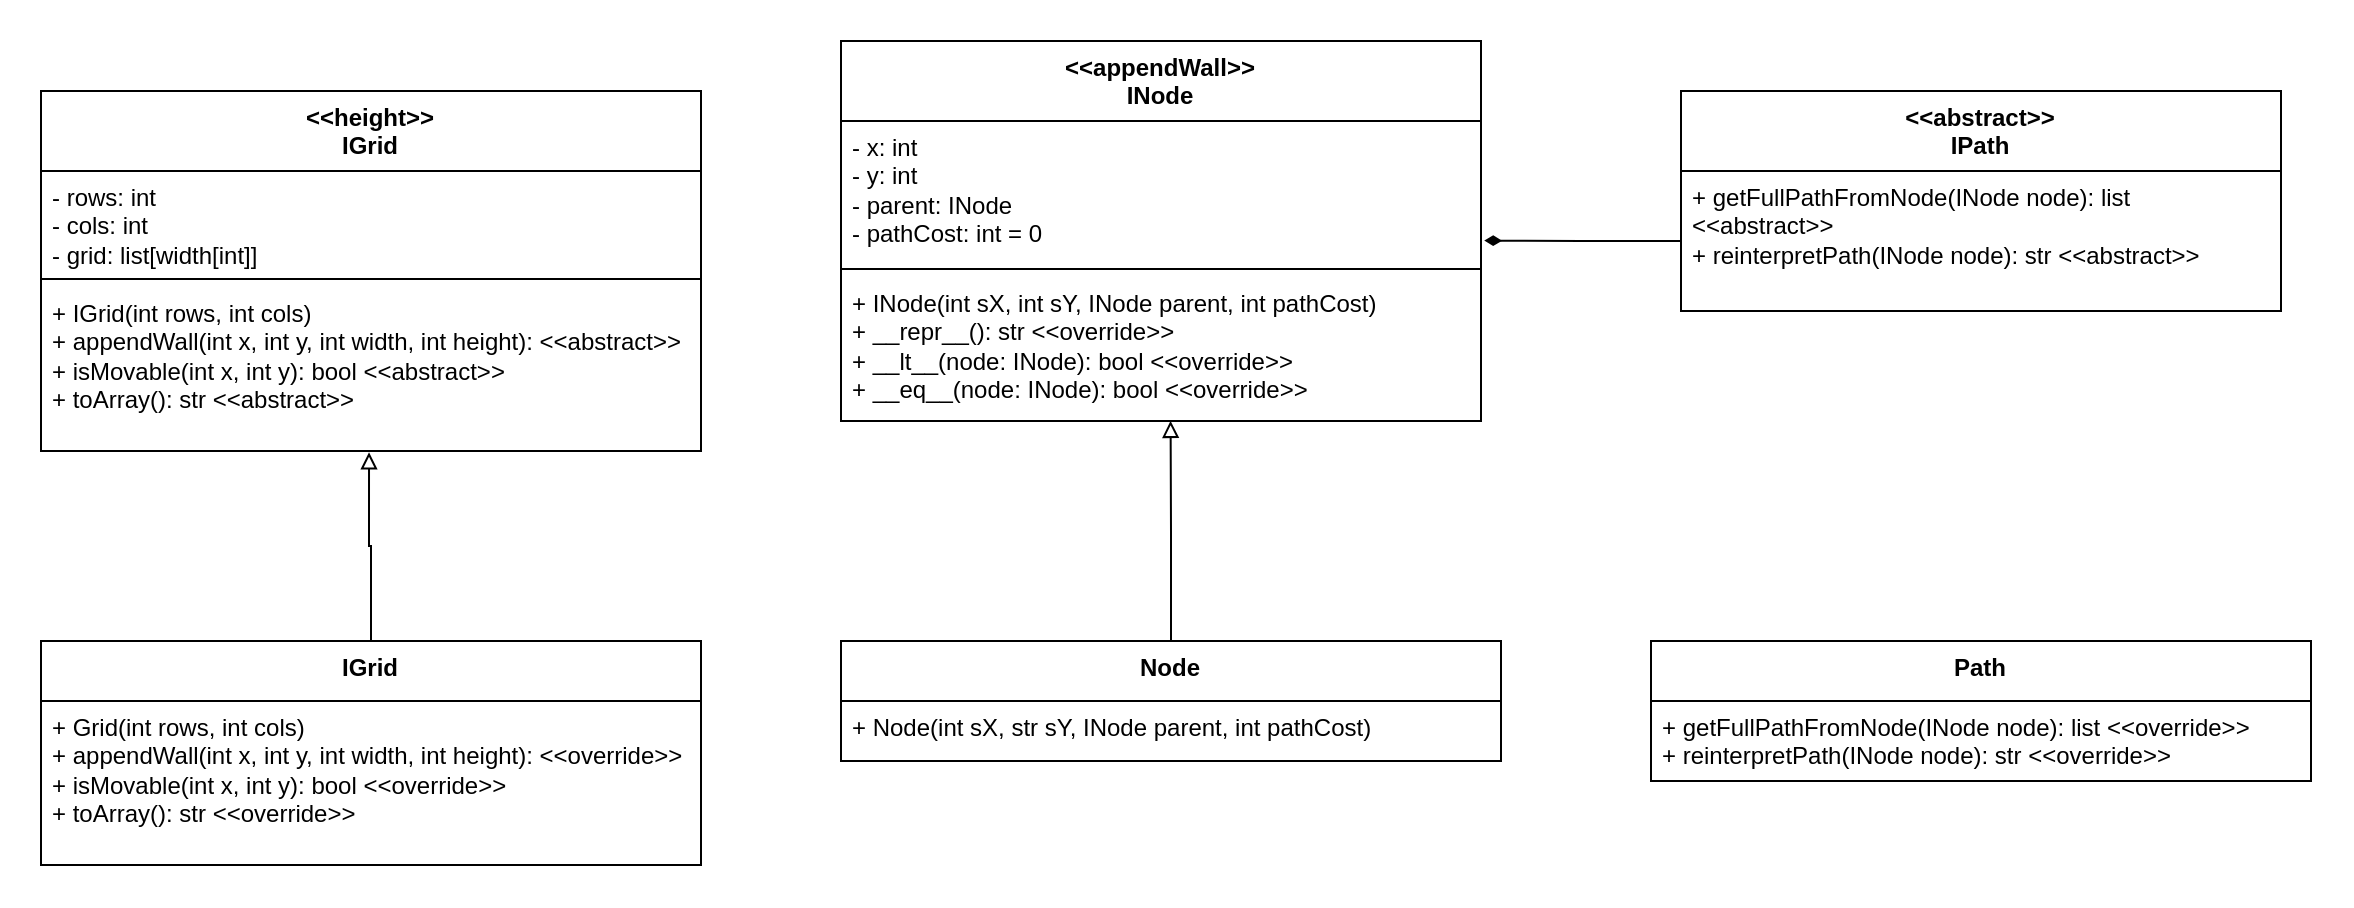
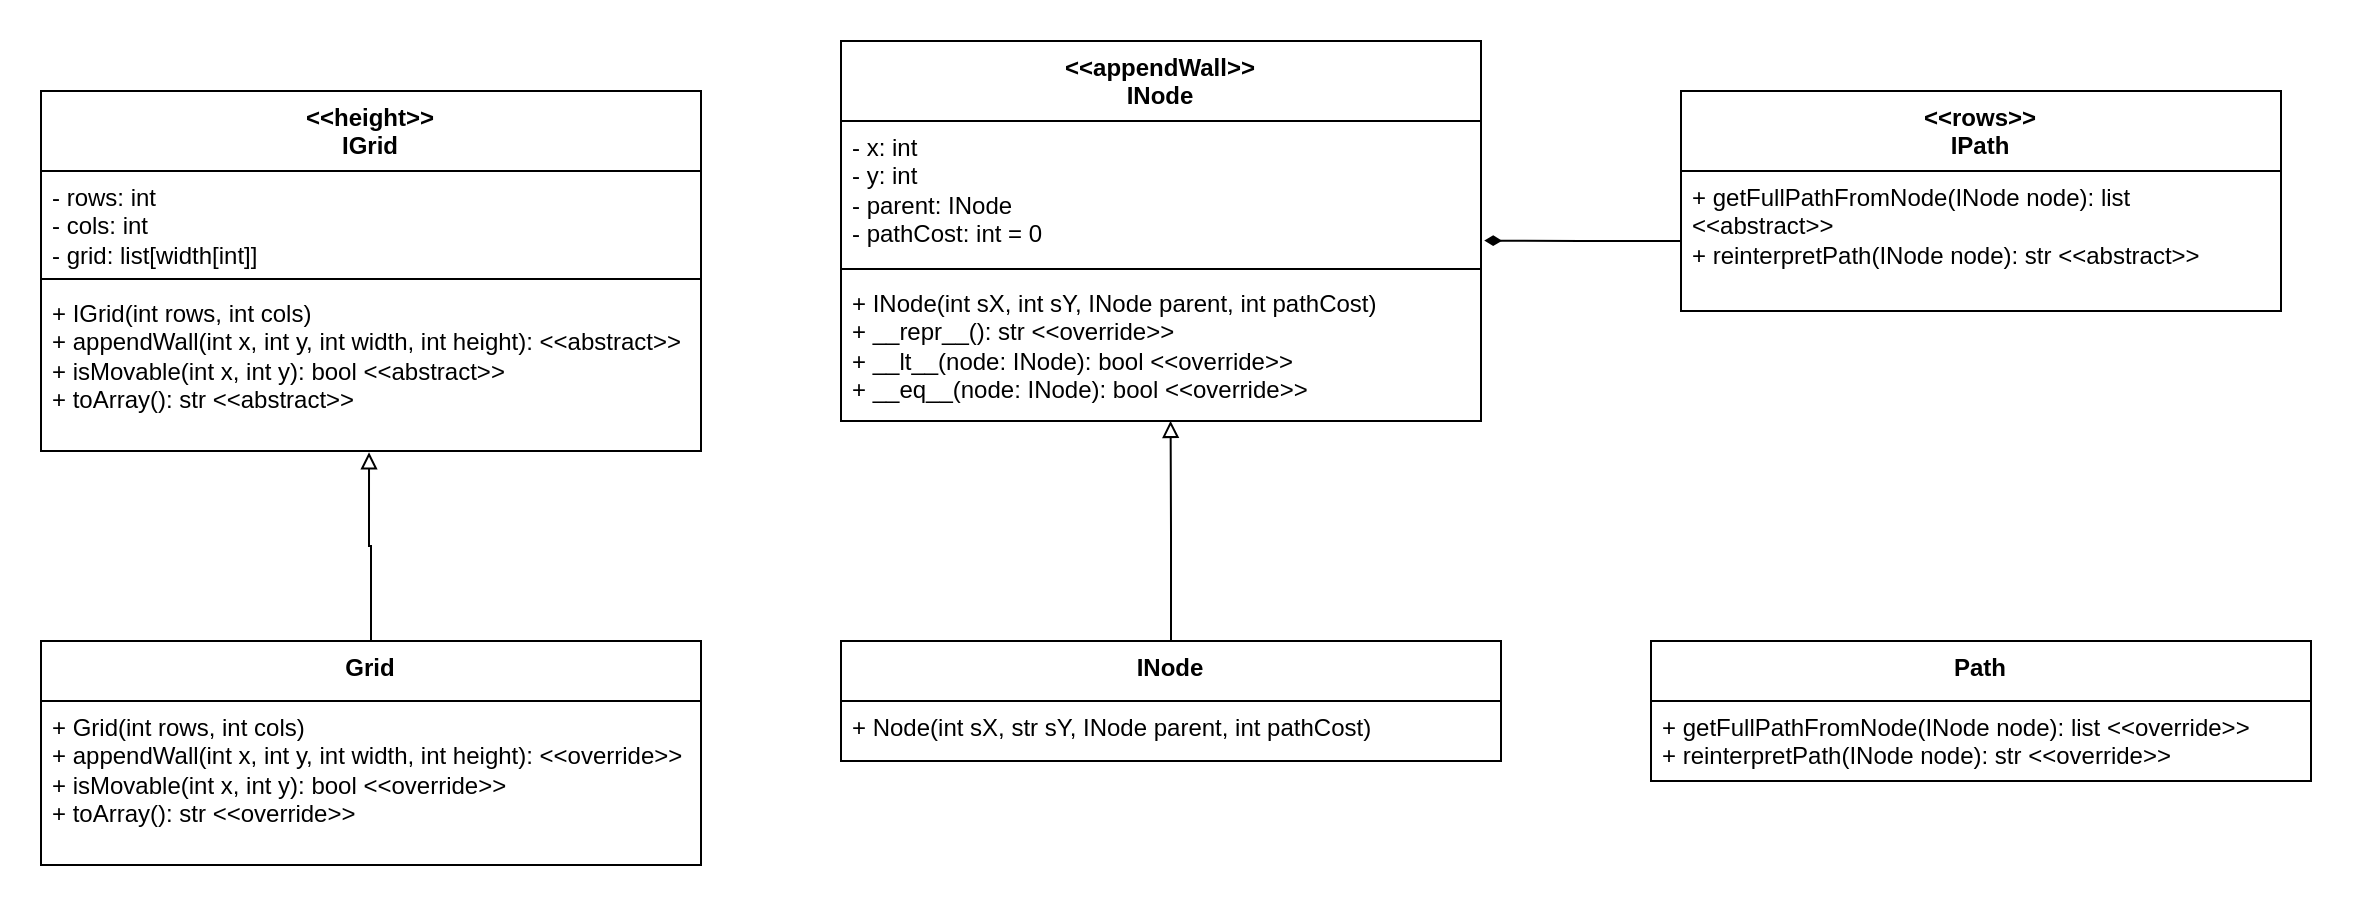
(1981, 134) -> (1981, 134)
(371, 669) -> (371, 669)
(1171, 669) -> (1171, 669)
